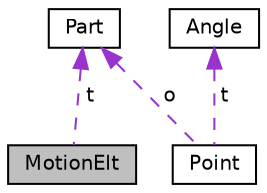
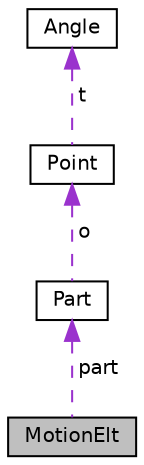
(87, 97) -> (96, 369)
(157, 104) -> (72, 243)
